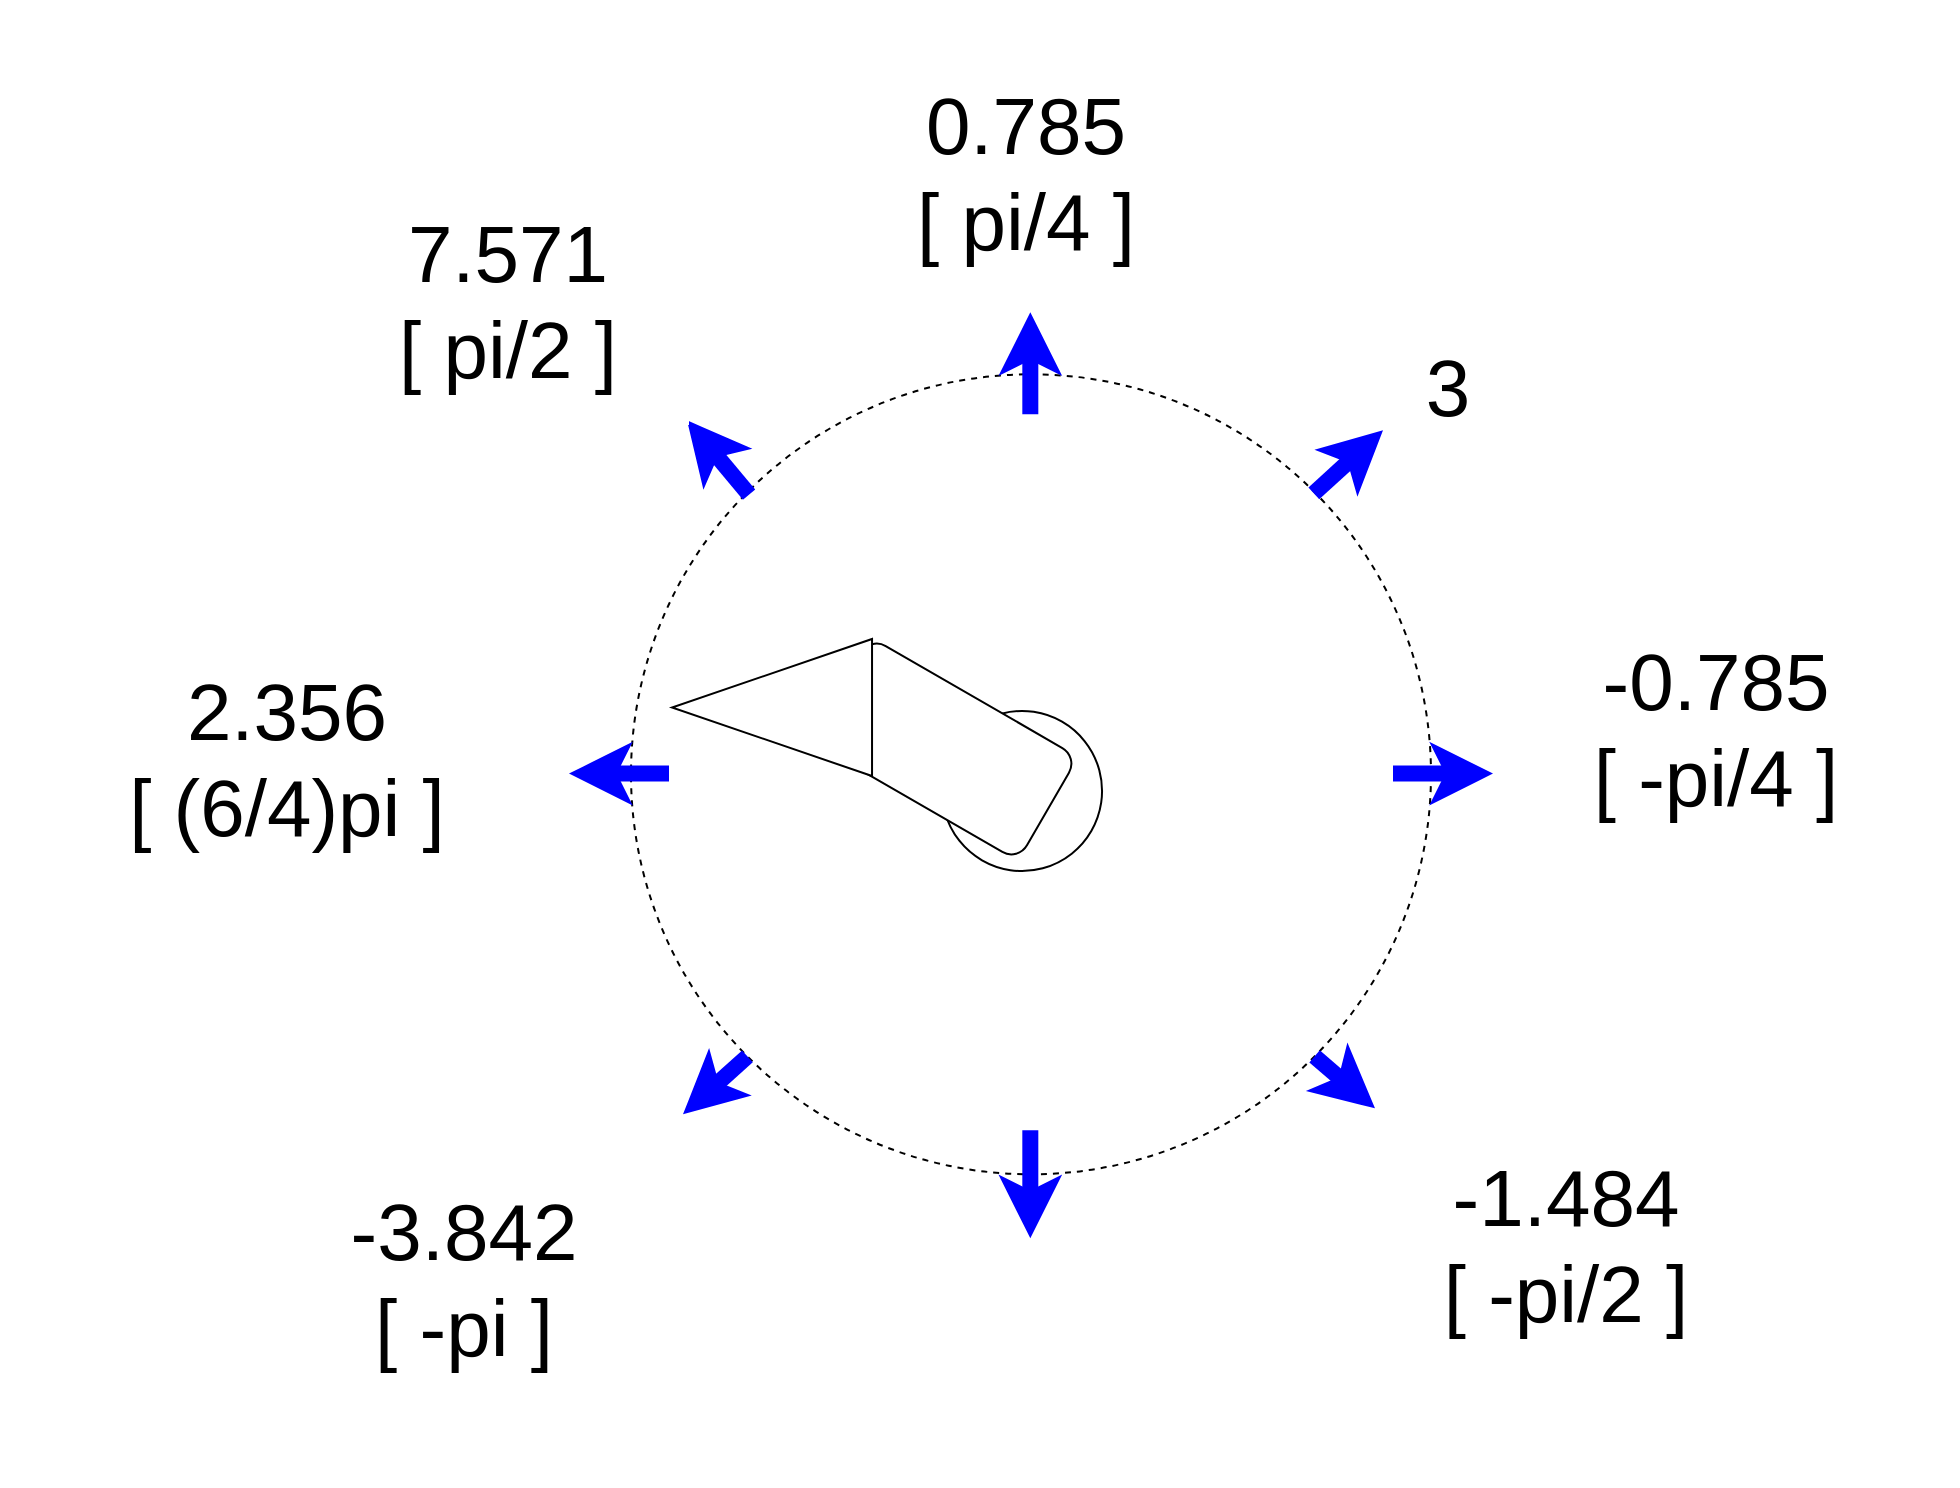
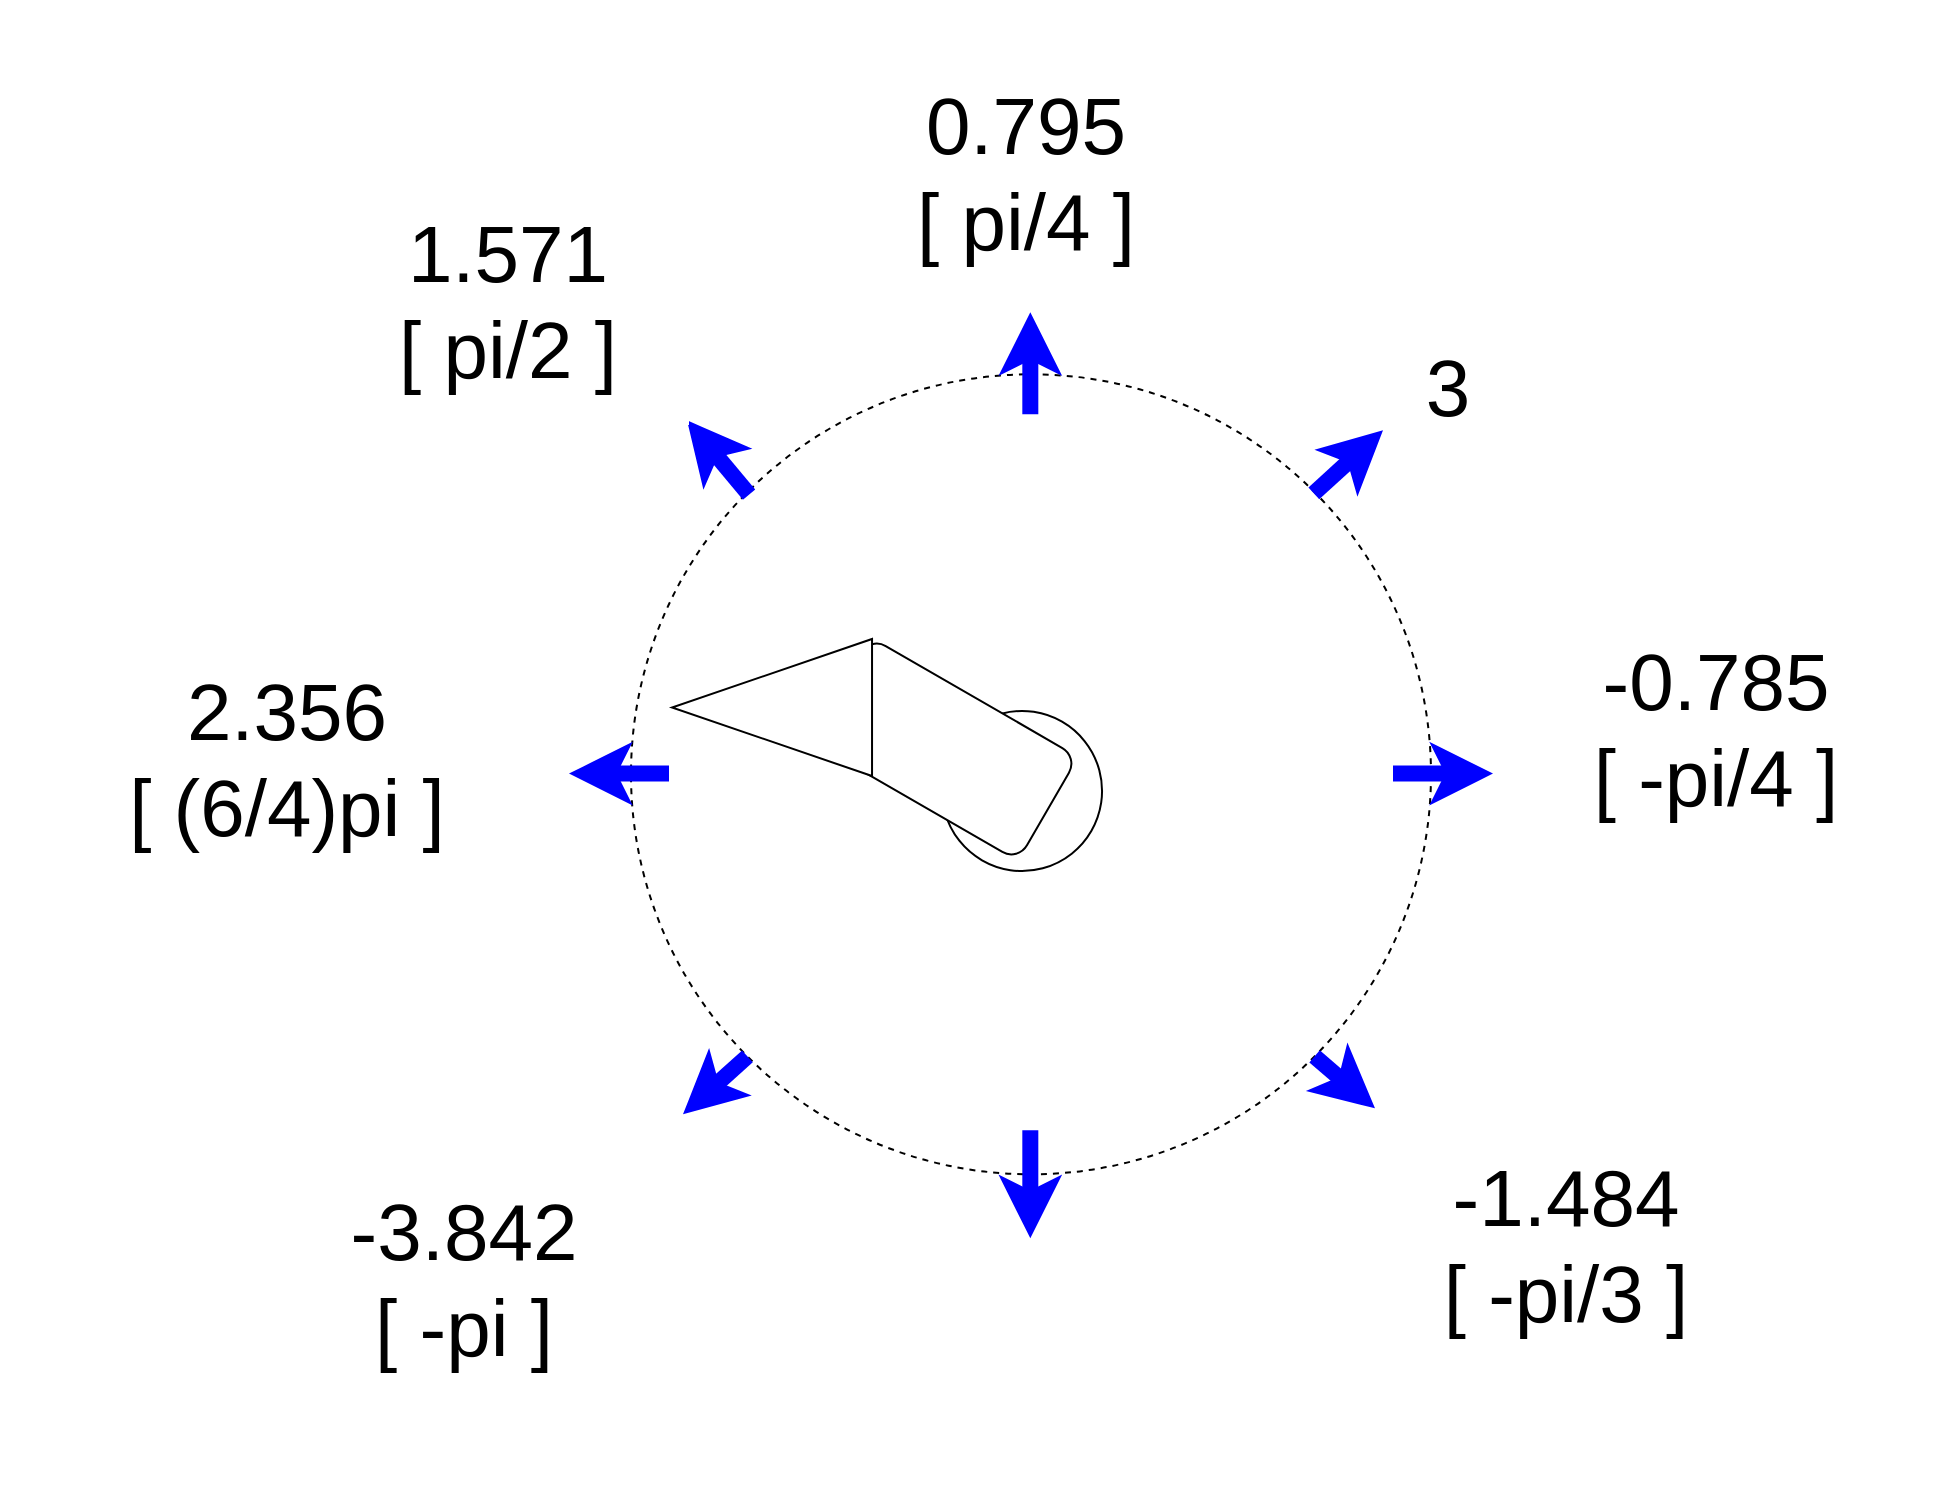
(1027, 173) -> (1027, 173)
(509, 301) -> (509, 301)
(1567, 1245) -> (1567, 1245)
